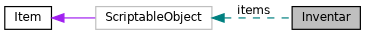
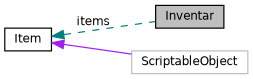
(258, 18) -> (109, 28)
